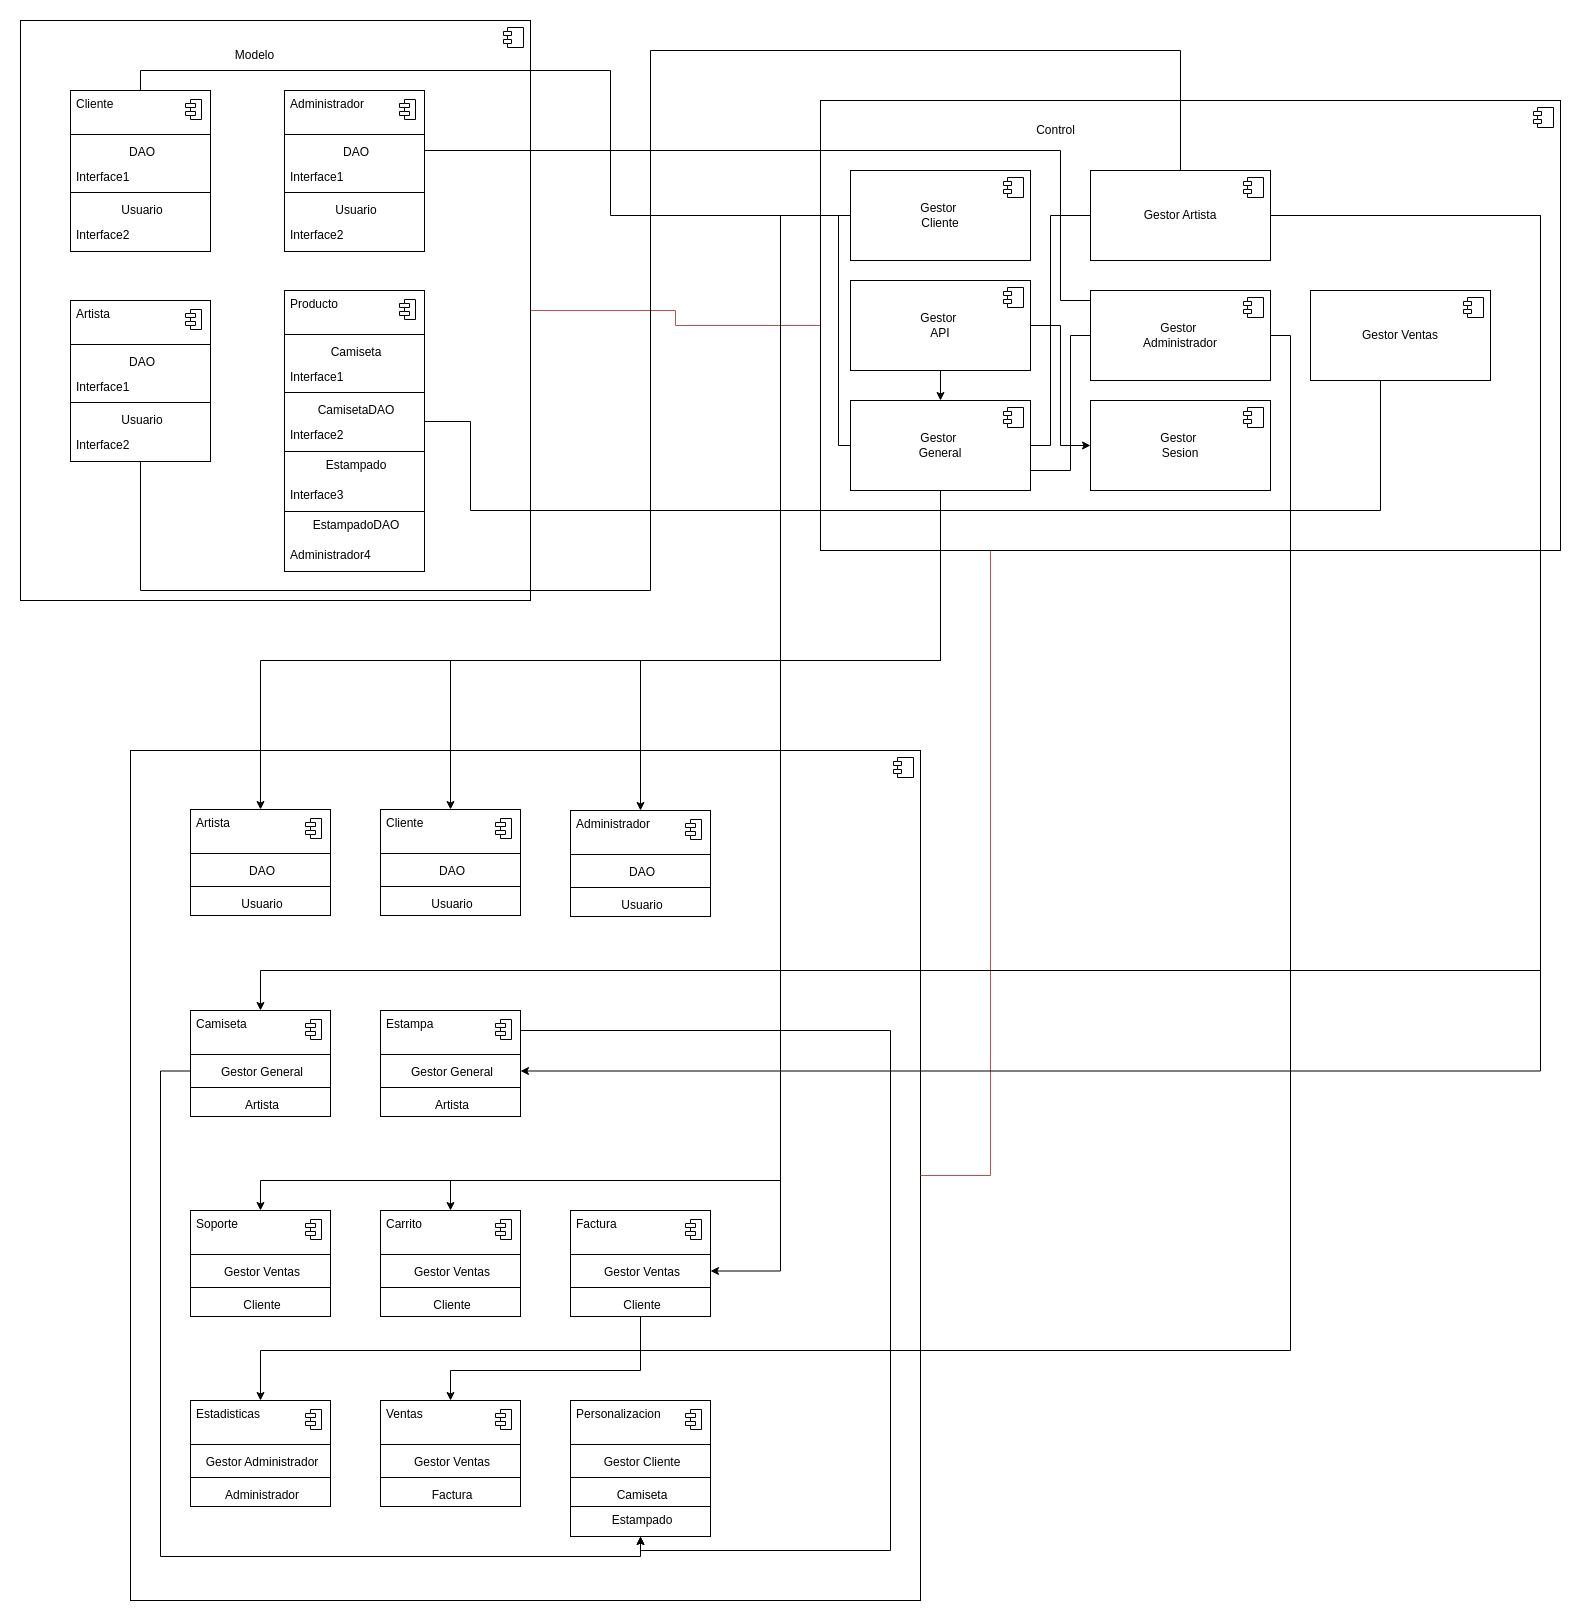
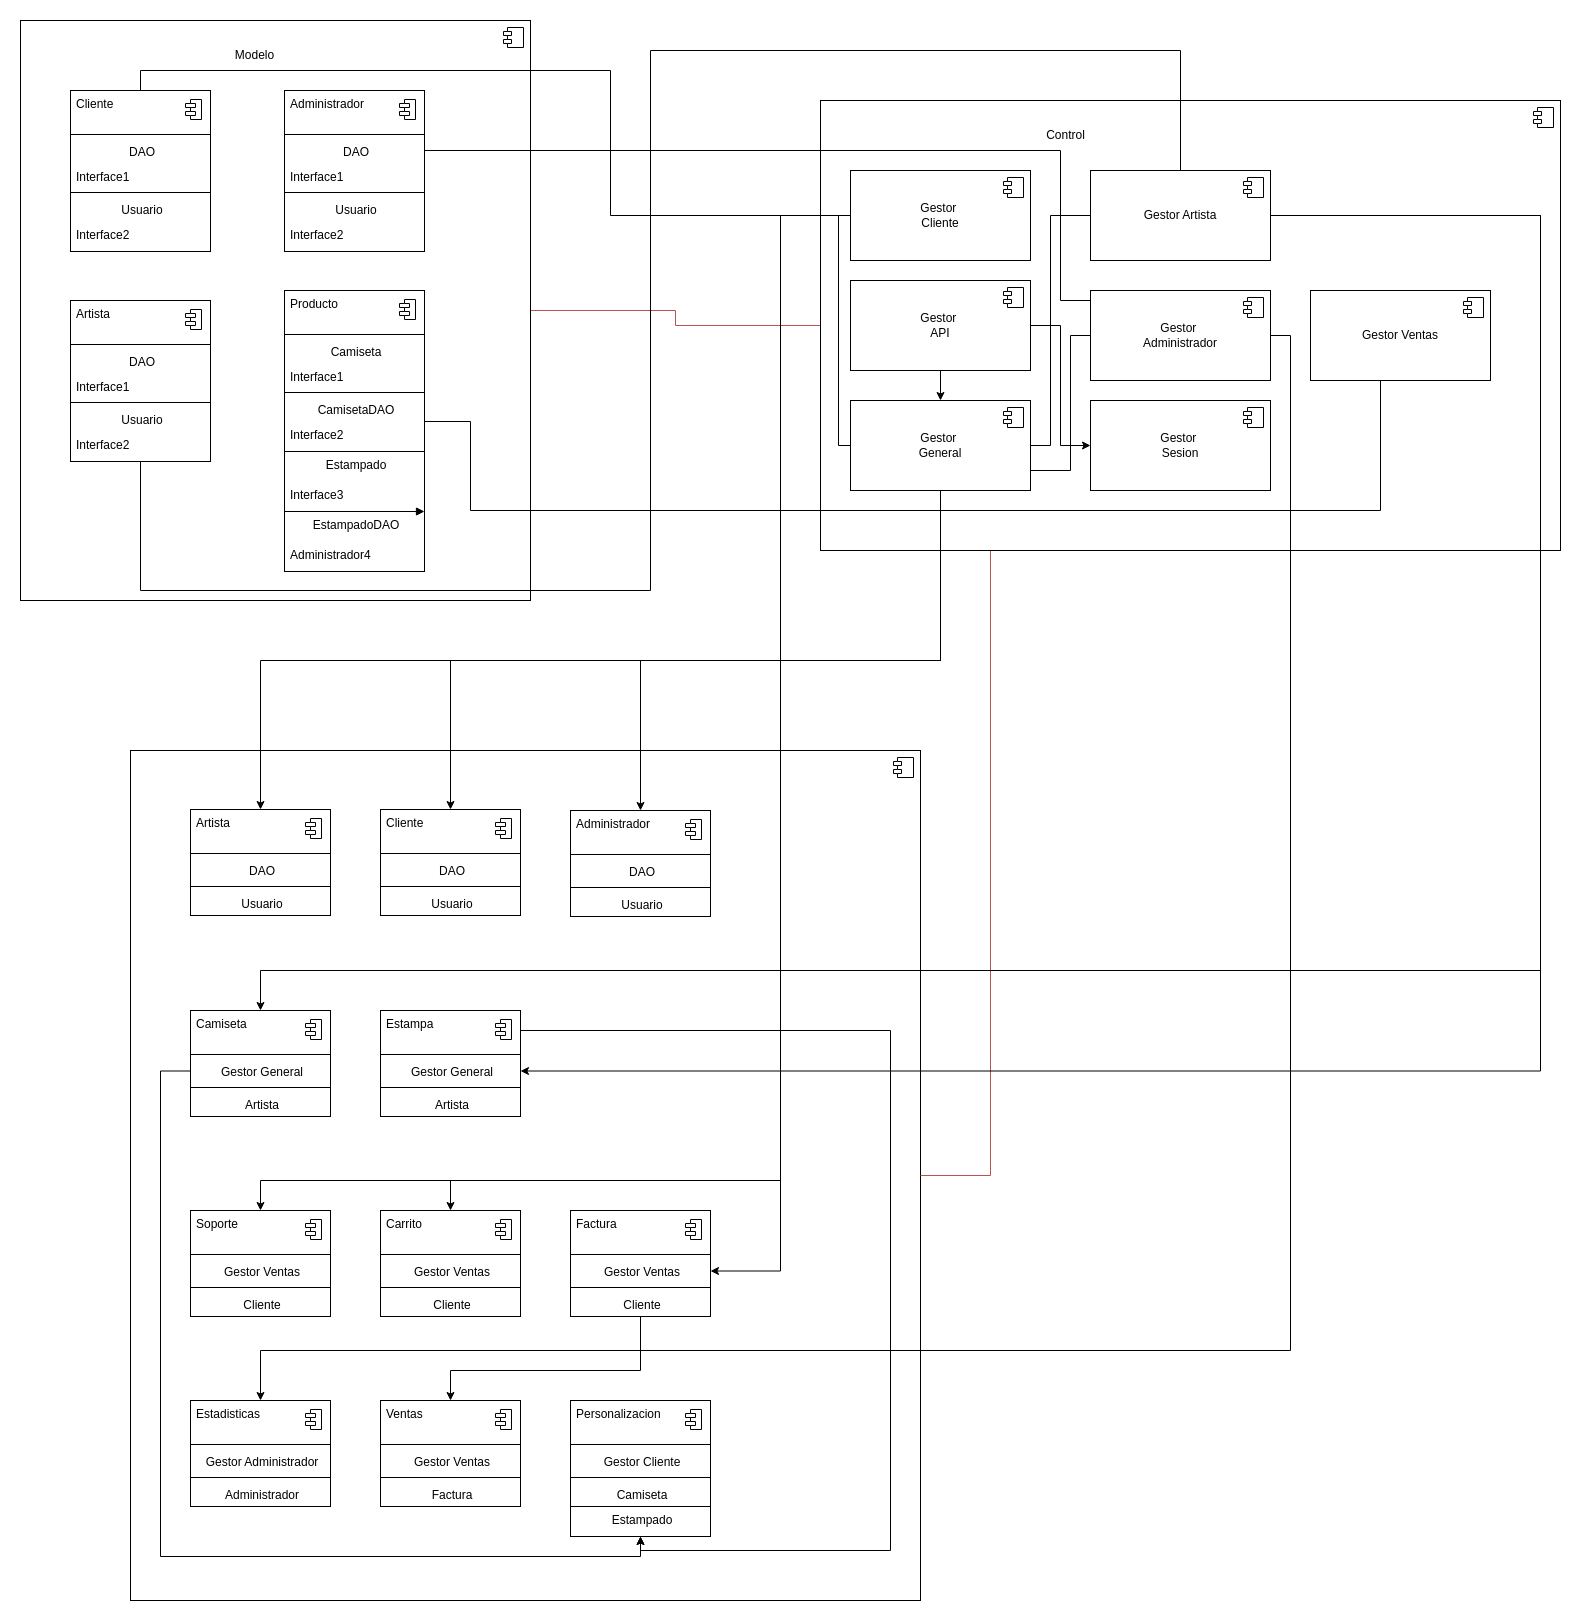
(1056, 131) -> (1066, 136)
(418, 512) -> (415, 512)
